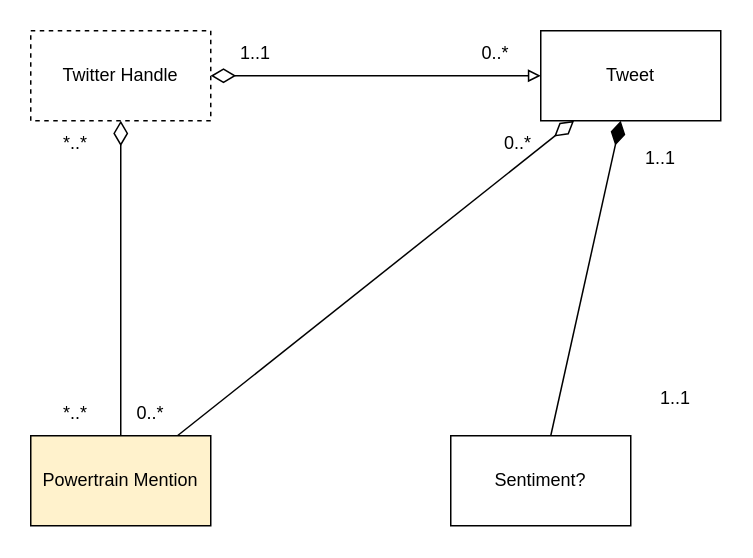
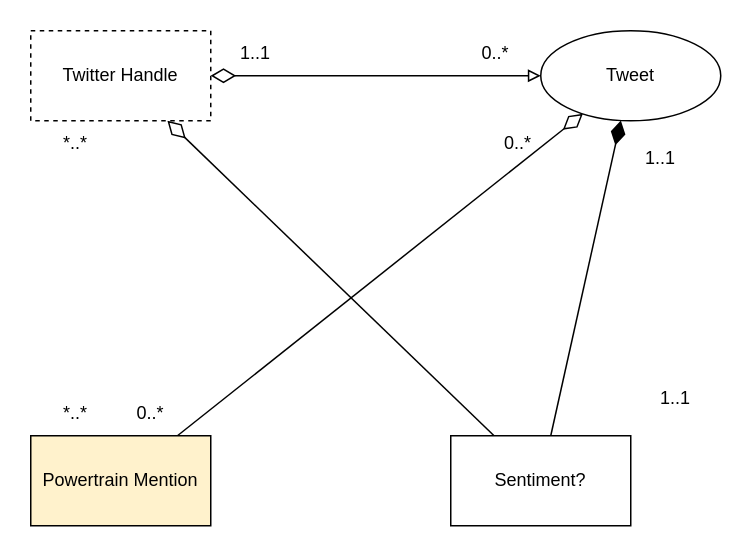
(631, 76) -> (631, 76)
(121, 290) -> (339, 286)
